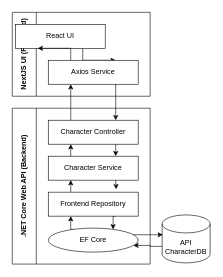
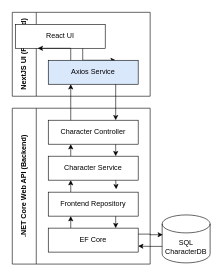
(93, 72) -> (93, 72)
(93, 240) -> (93, 240)
(186, 247) -> (186, 247)
